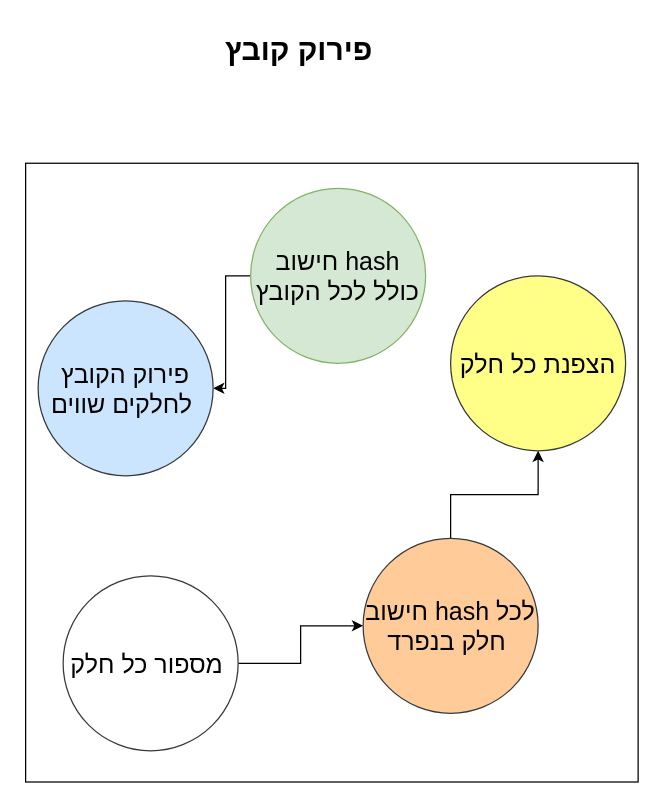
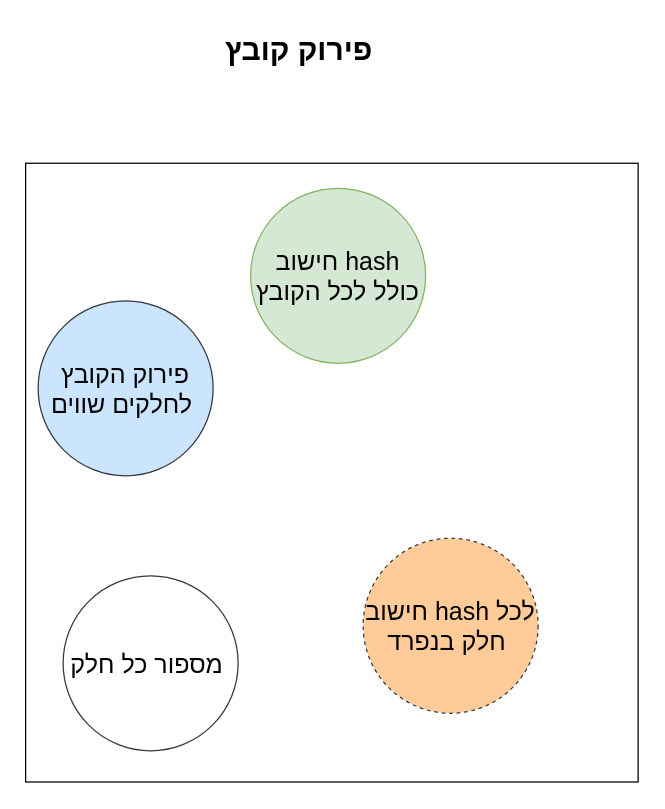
(226, 321) -> none
(538, 363) -> none
(490, 494) -> none
(451, 626) -> (451, 626)
(301, 649) -> none
